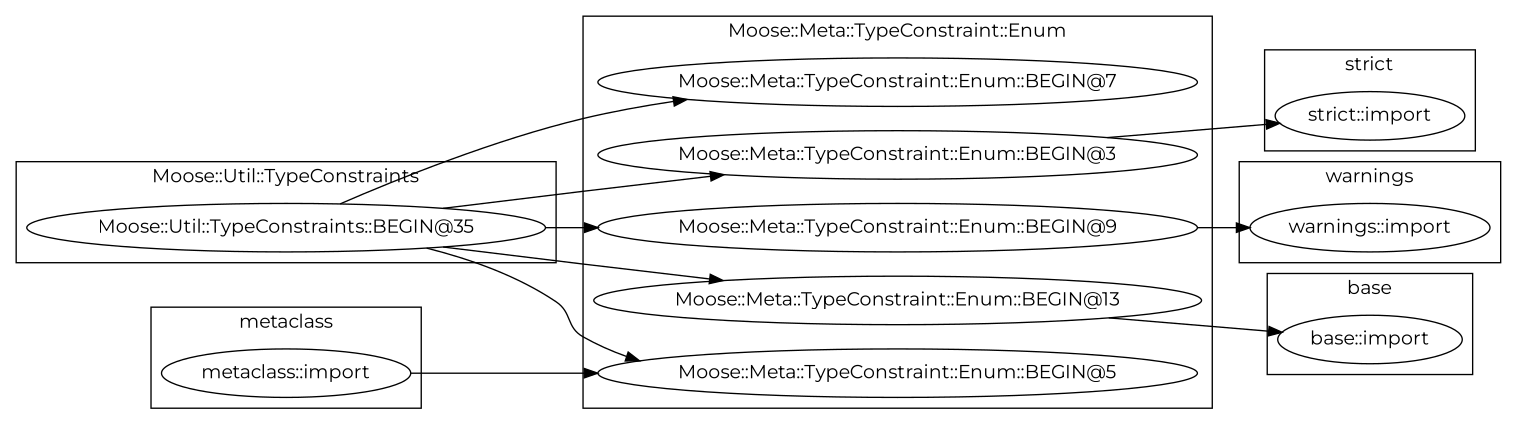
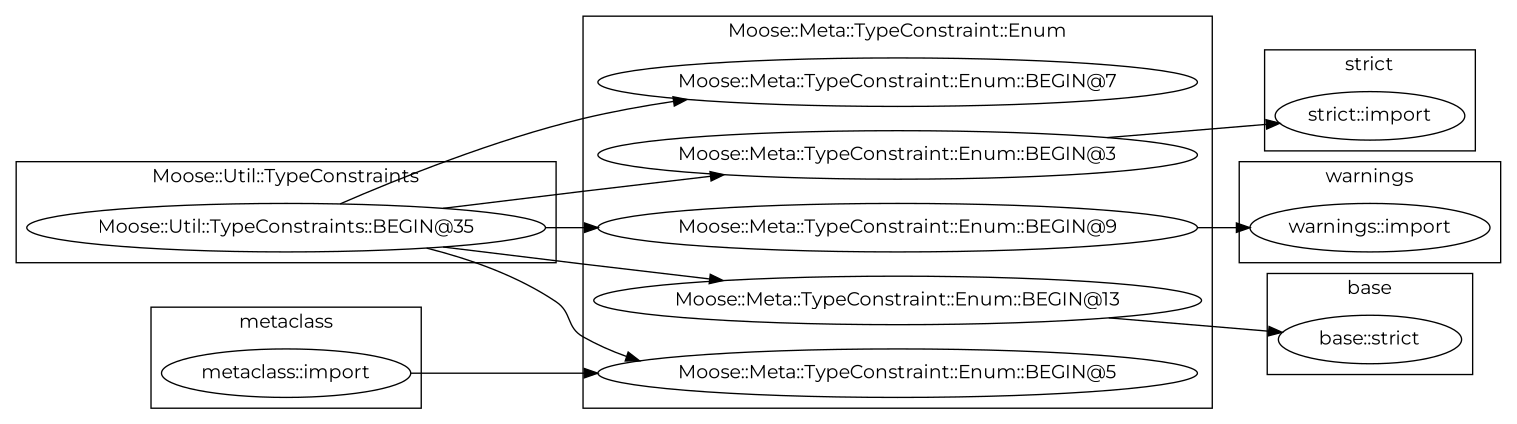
(1370, 340) -> (1370, 340)
